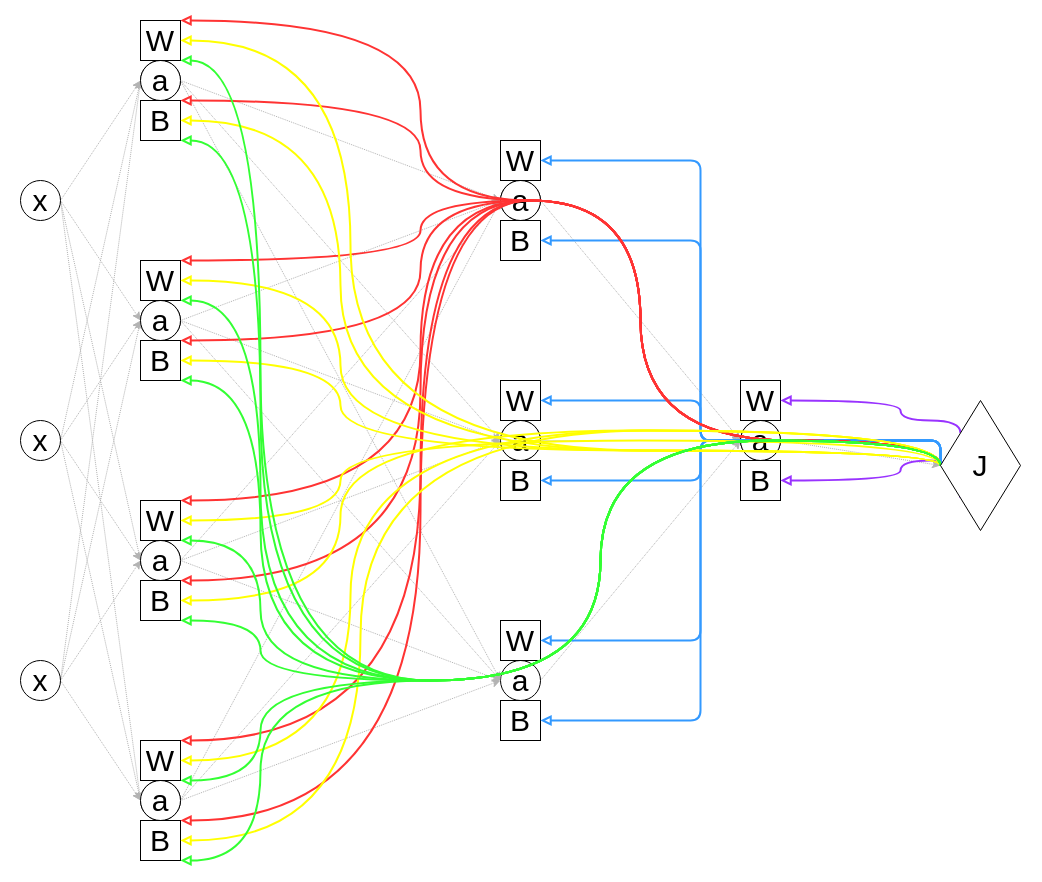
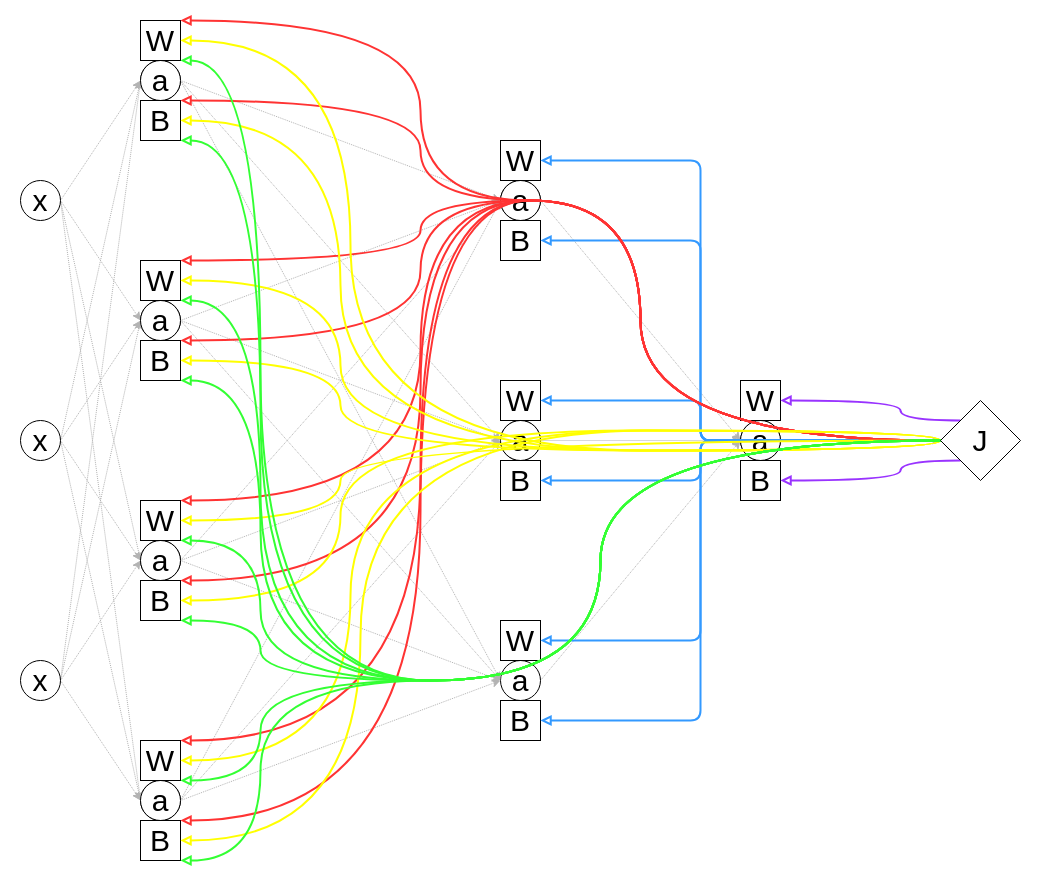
(981, 466) -> (981, 441)
